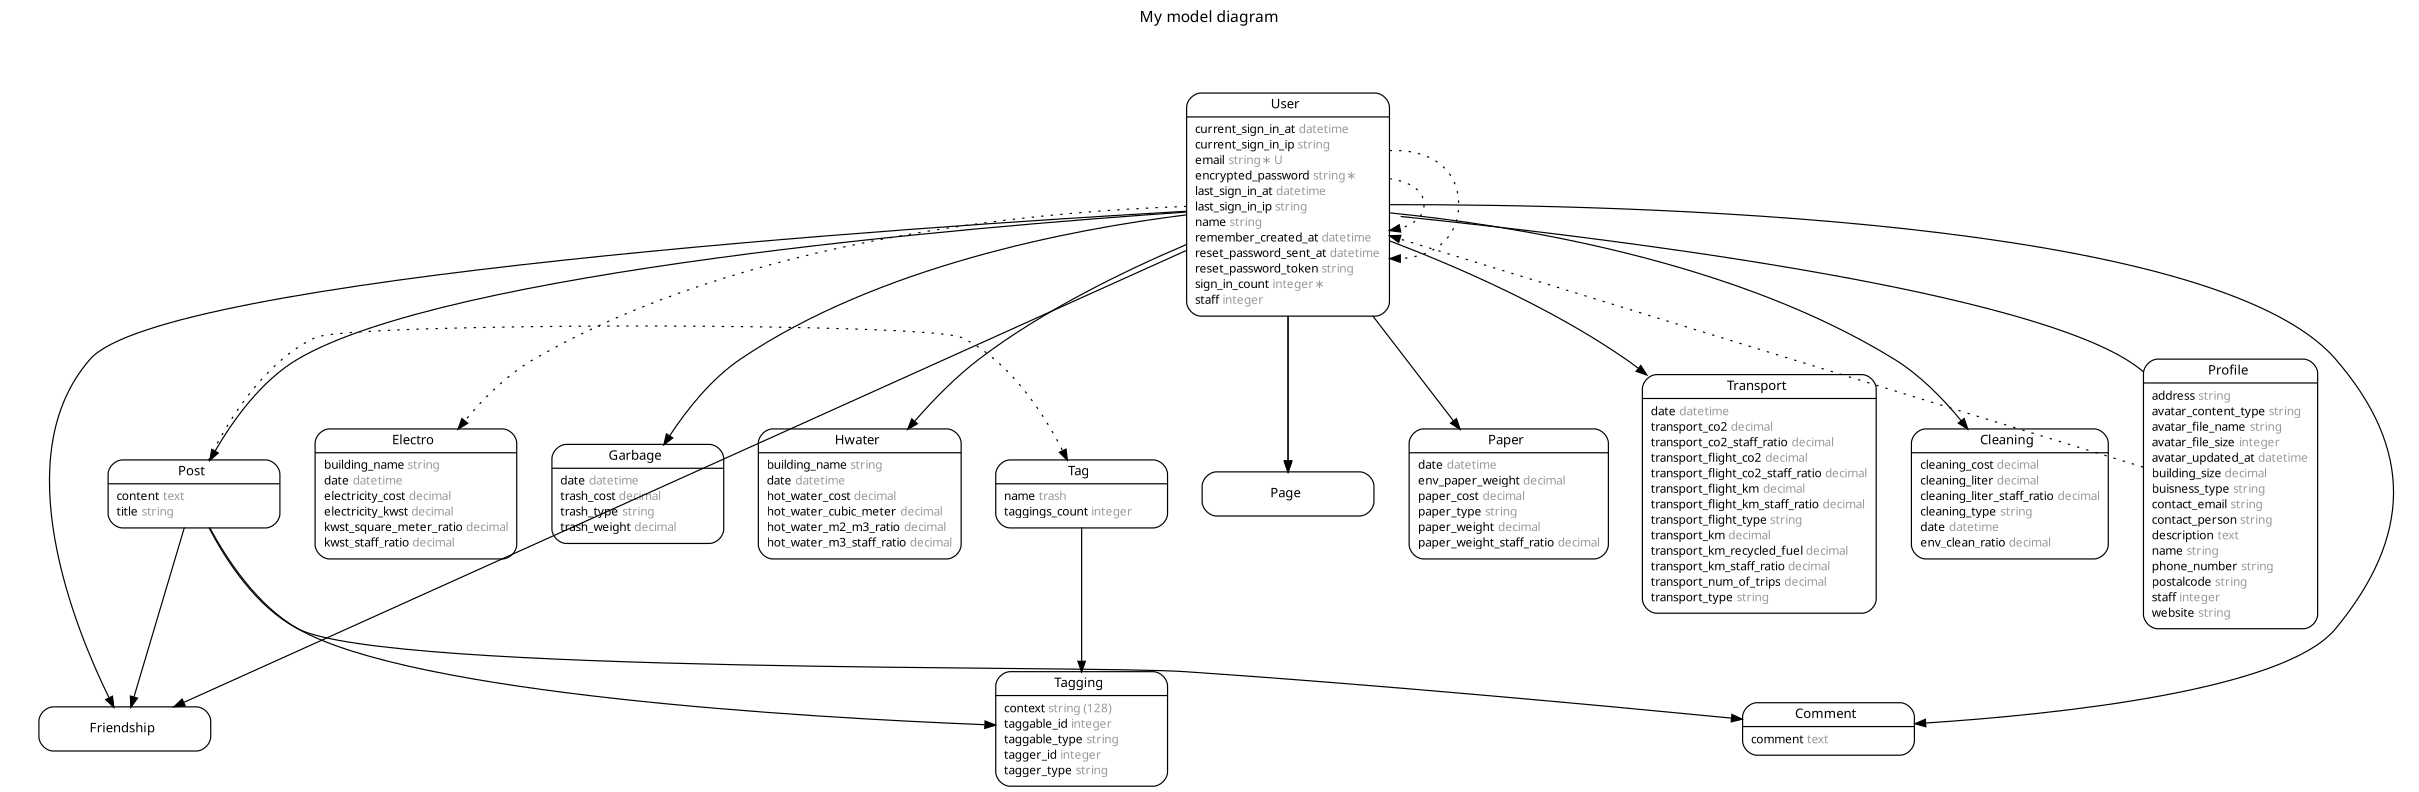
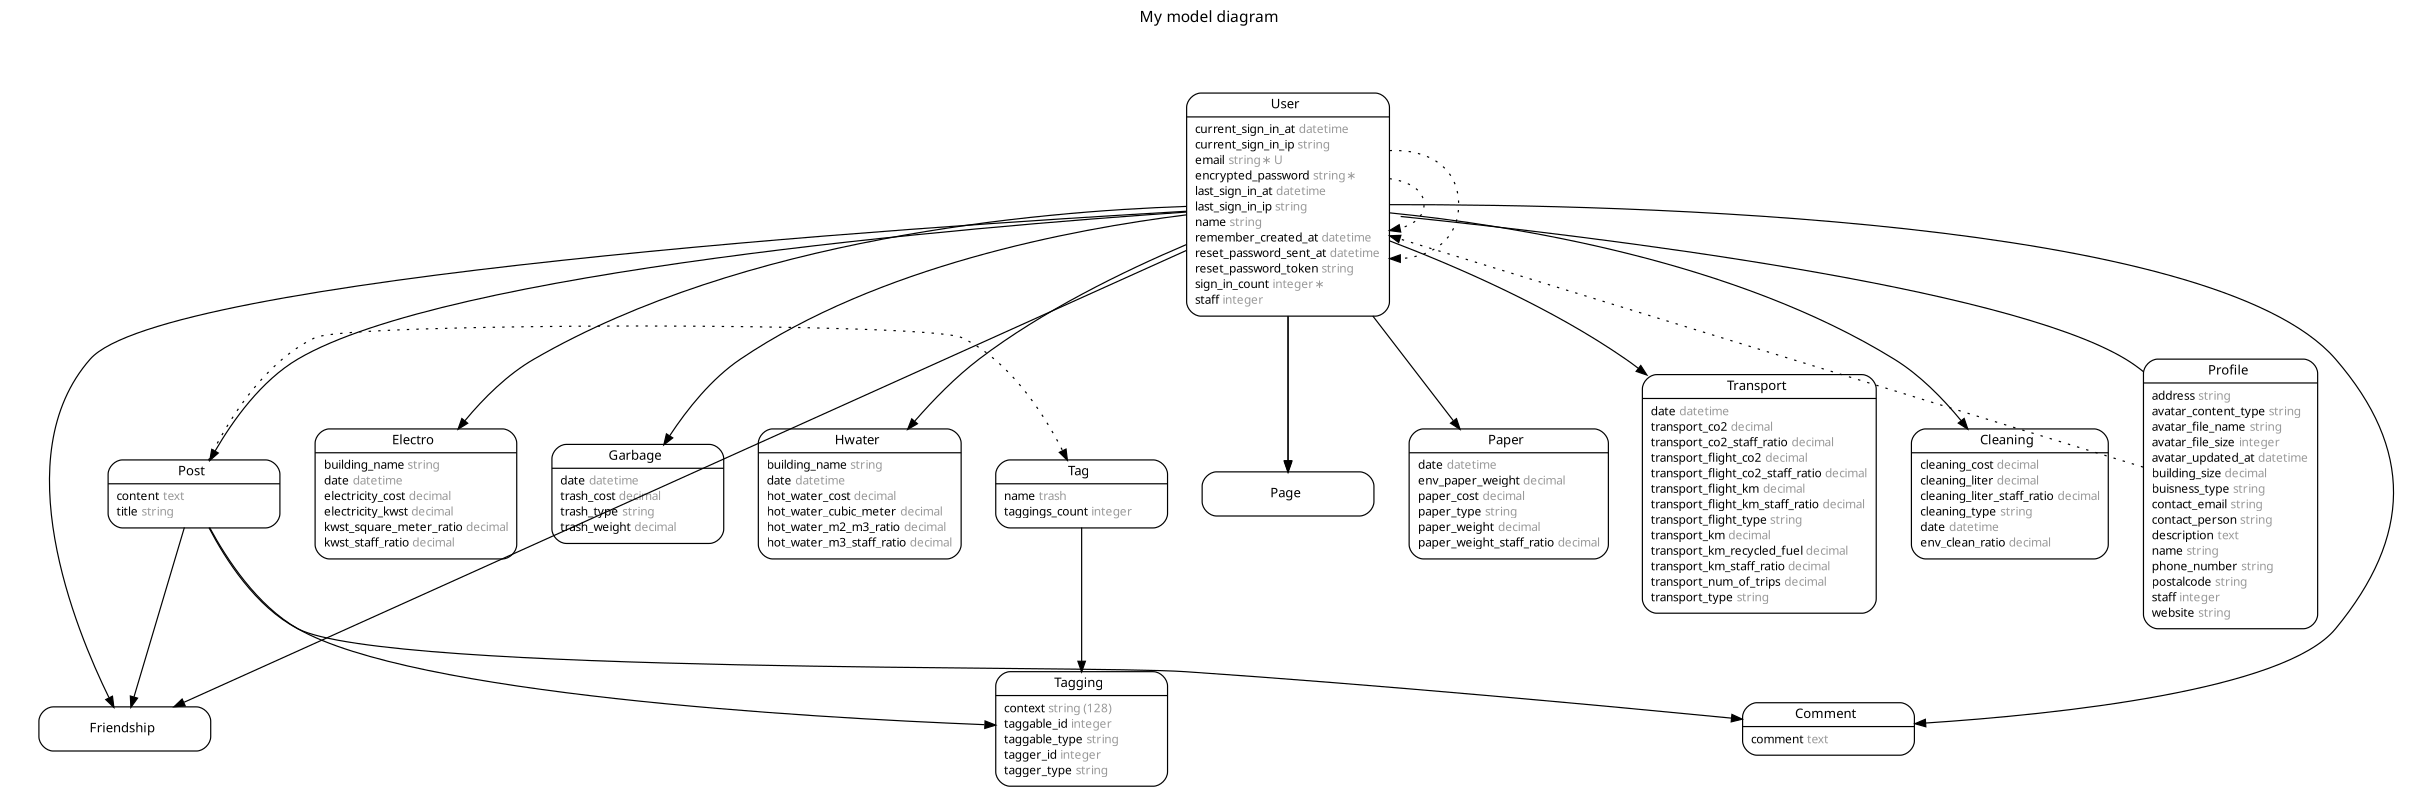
(806, 256) -> (806, 256)
